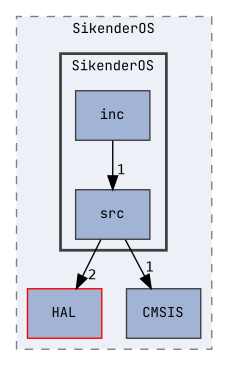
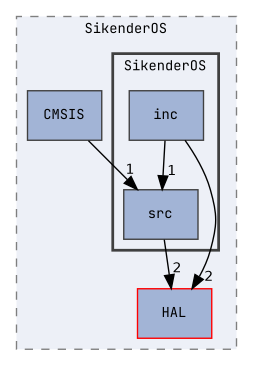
none -> (210, 189)
(136, 259) -> (104, 156)
